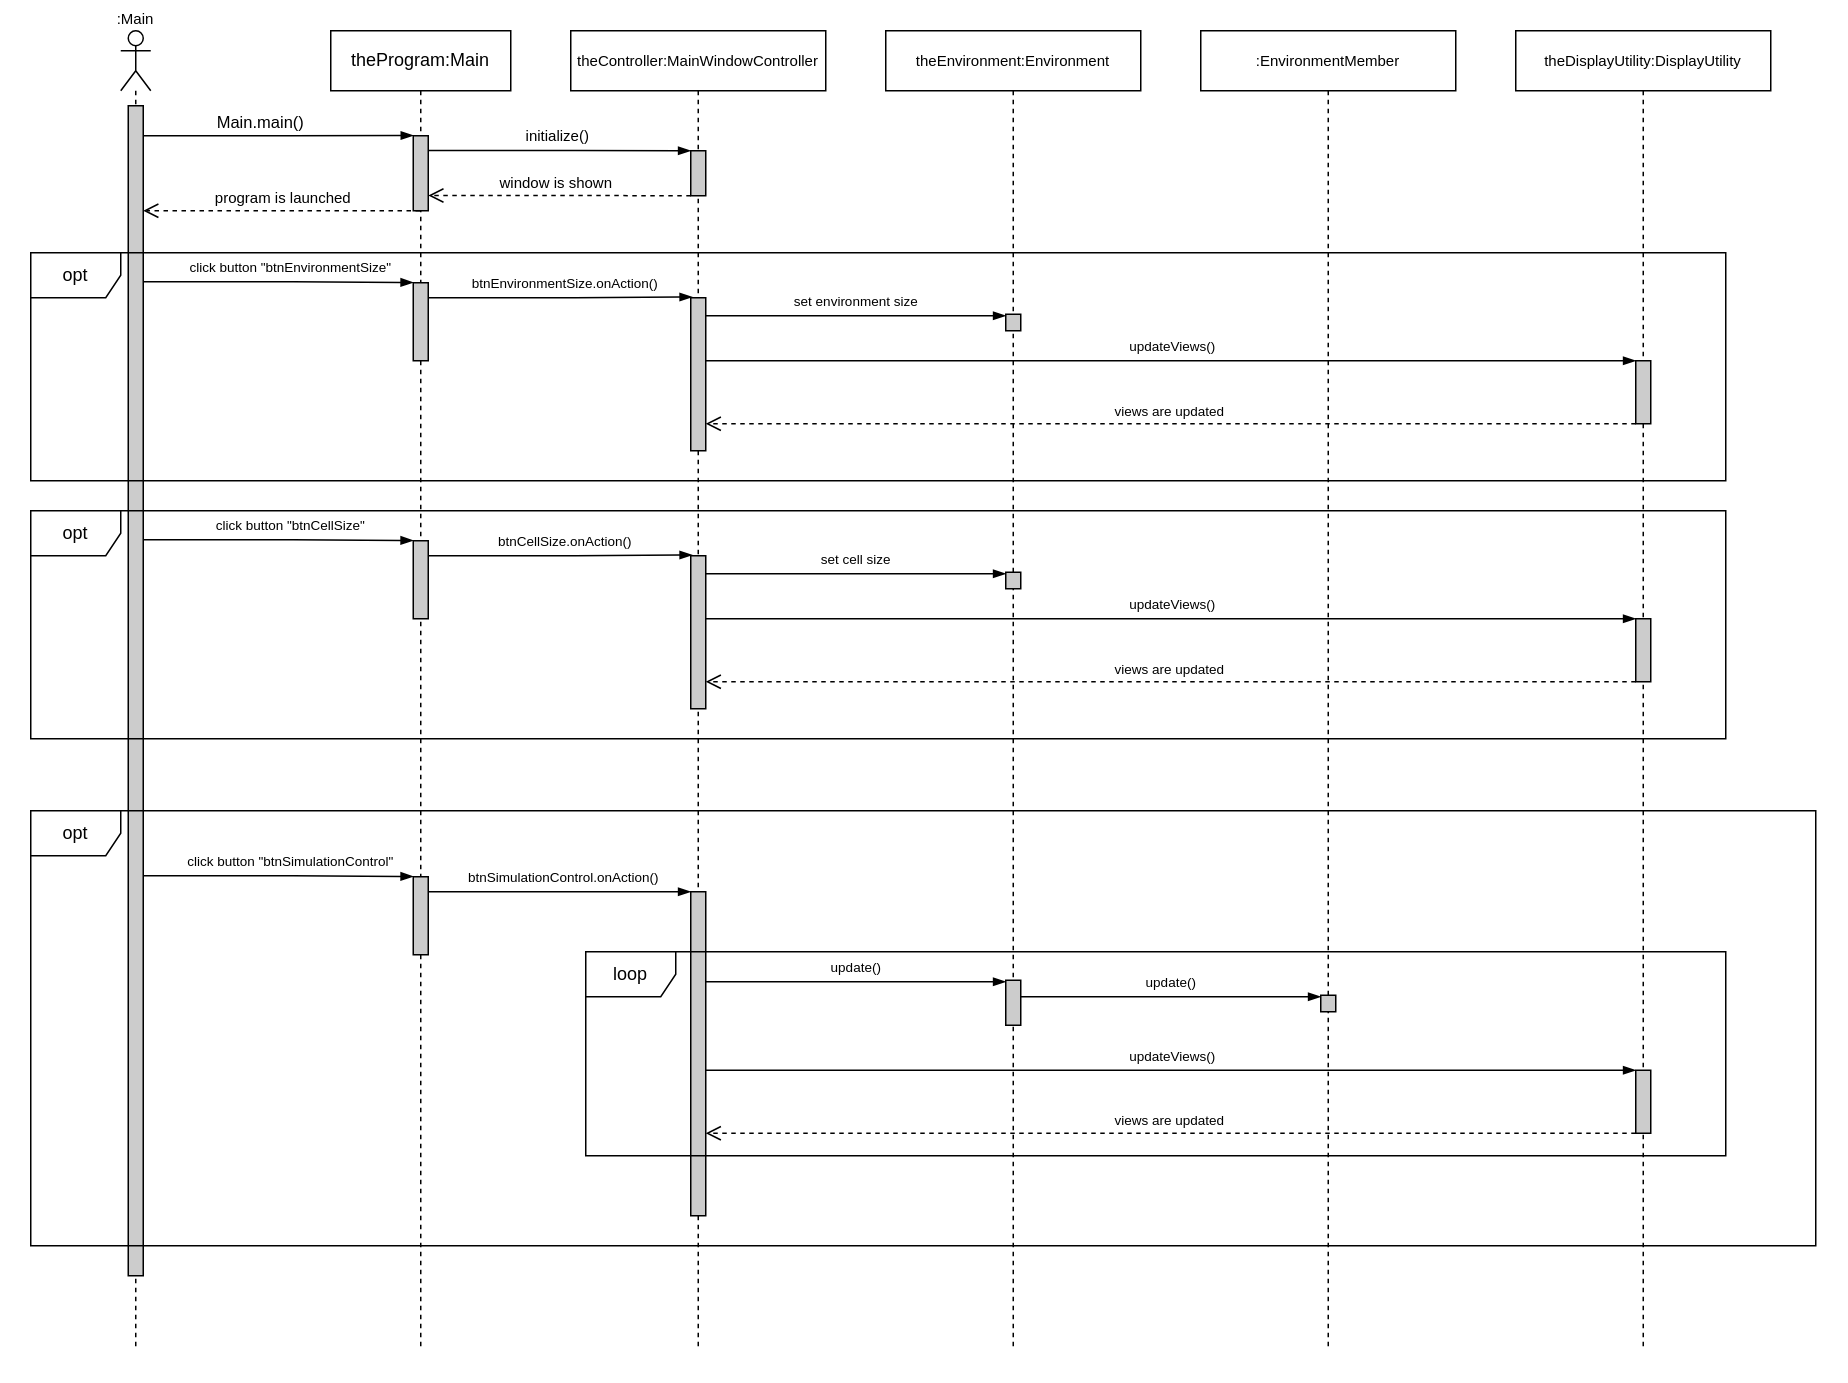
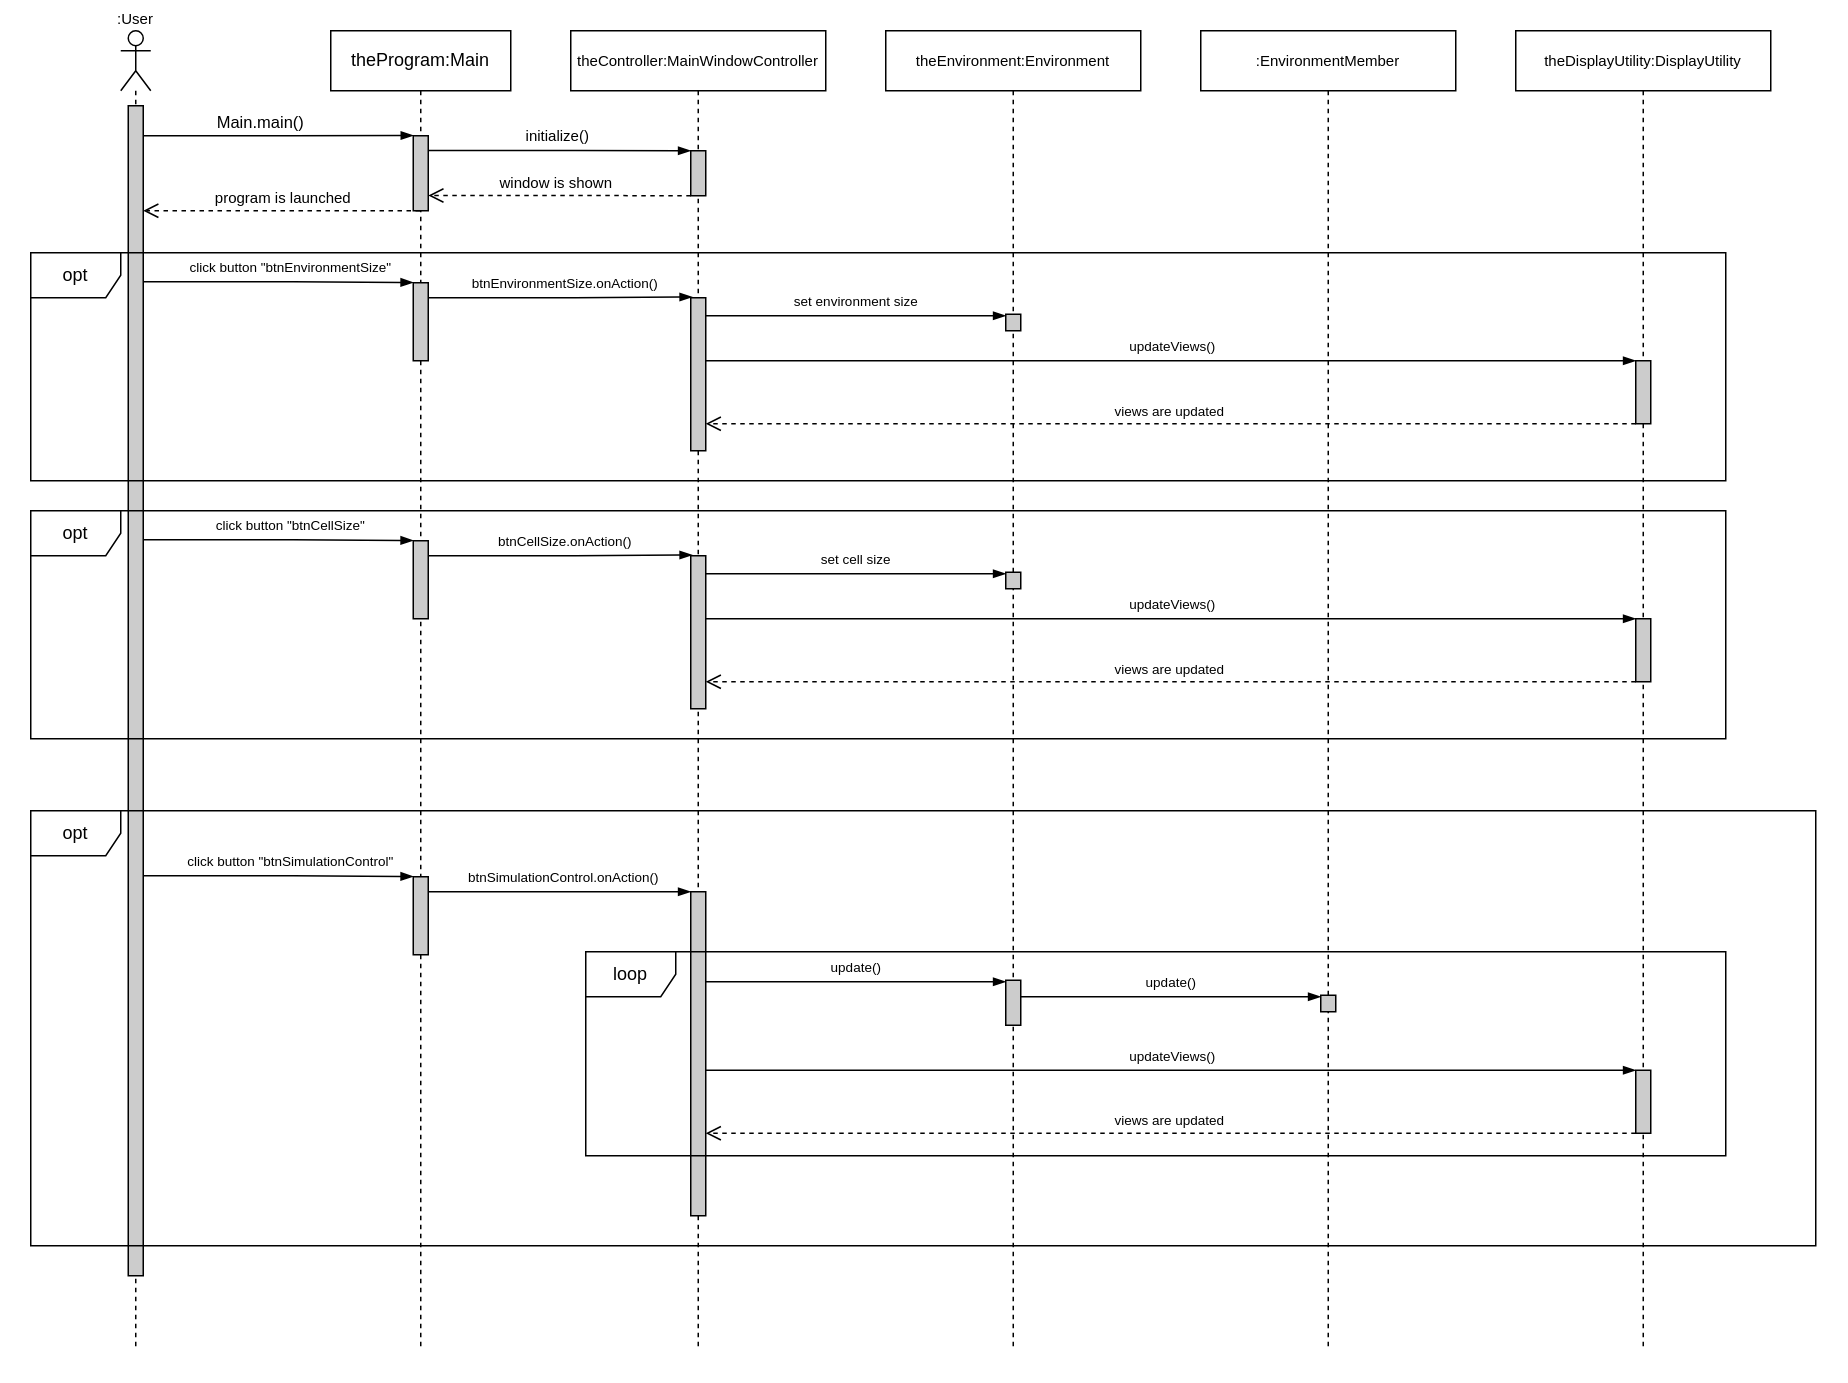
(136, 29) -> (136, 29)
